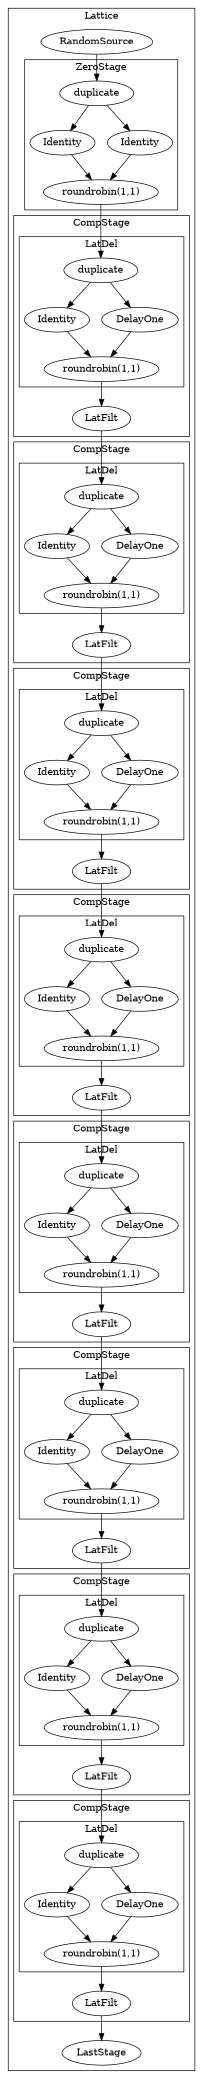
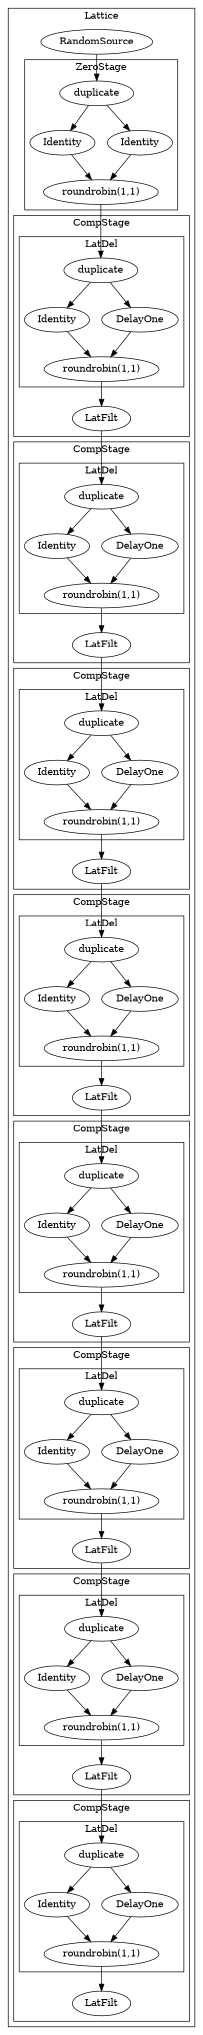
(102, 2053) -> none
